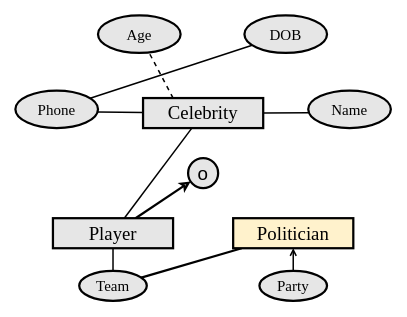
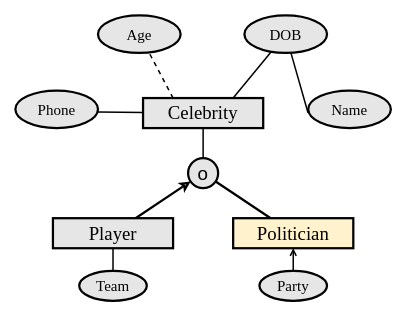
(171, 72) -> (252, 74)
(285, 113) -> (299, 83)
(158, 173) -> (203, 143)
(191, 263) -> (243, 200)
